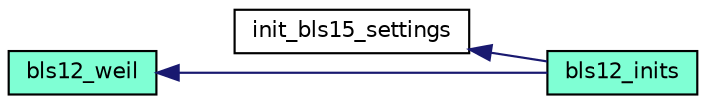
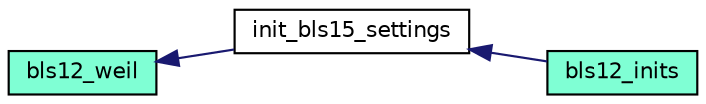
(363, 73) -> (206, 54)
